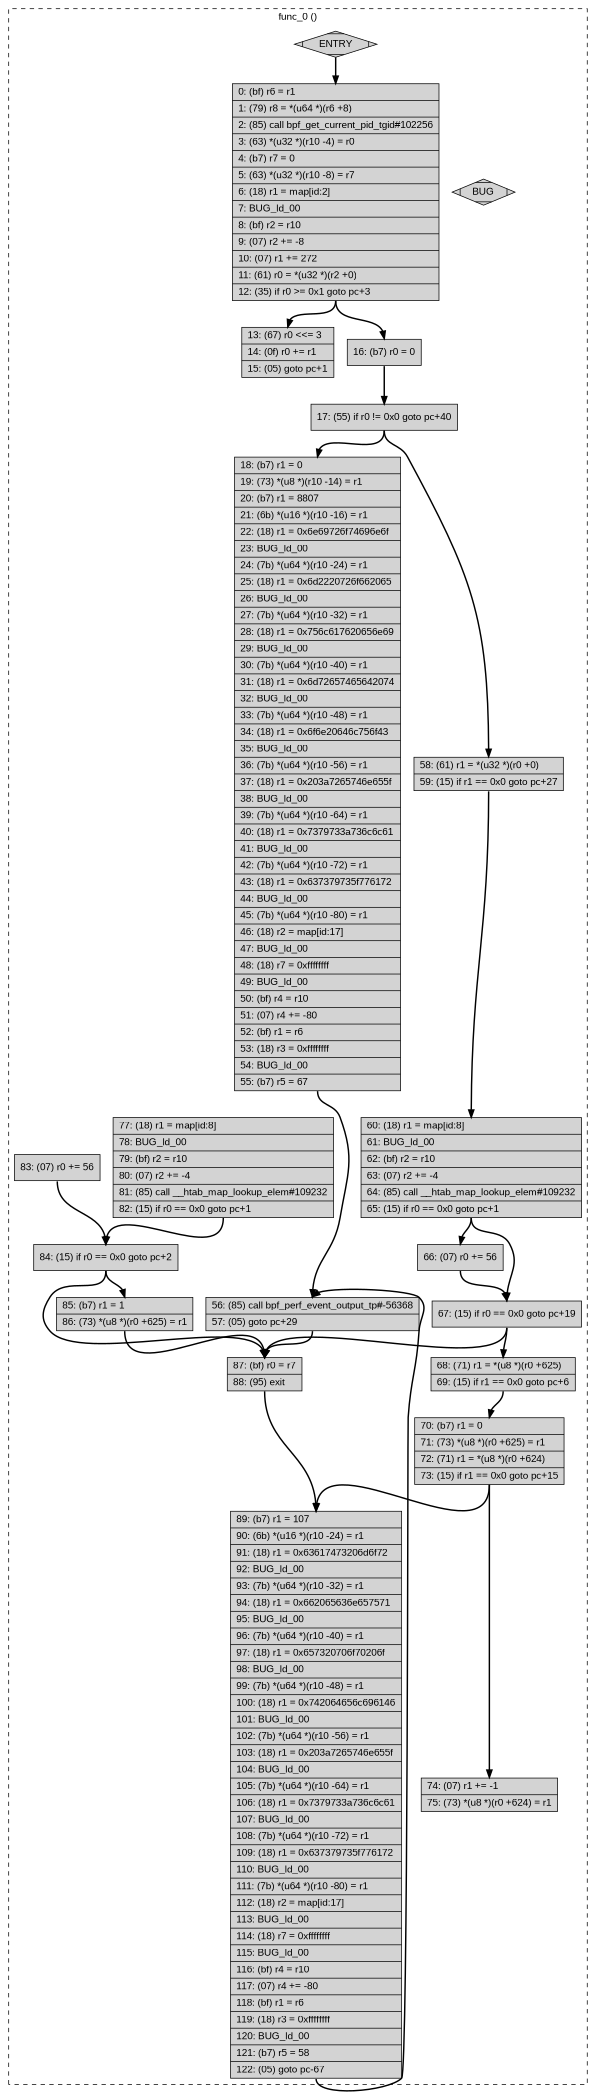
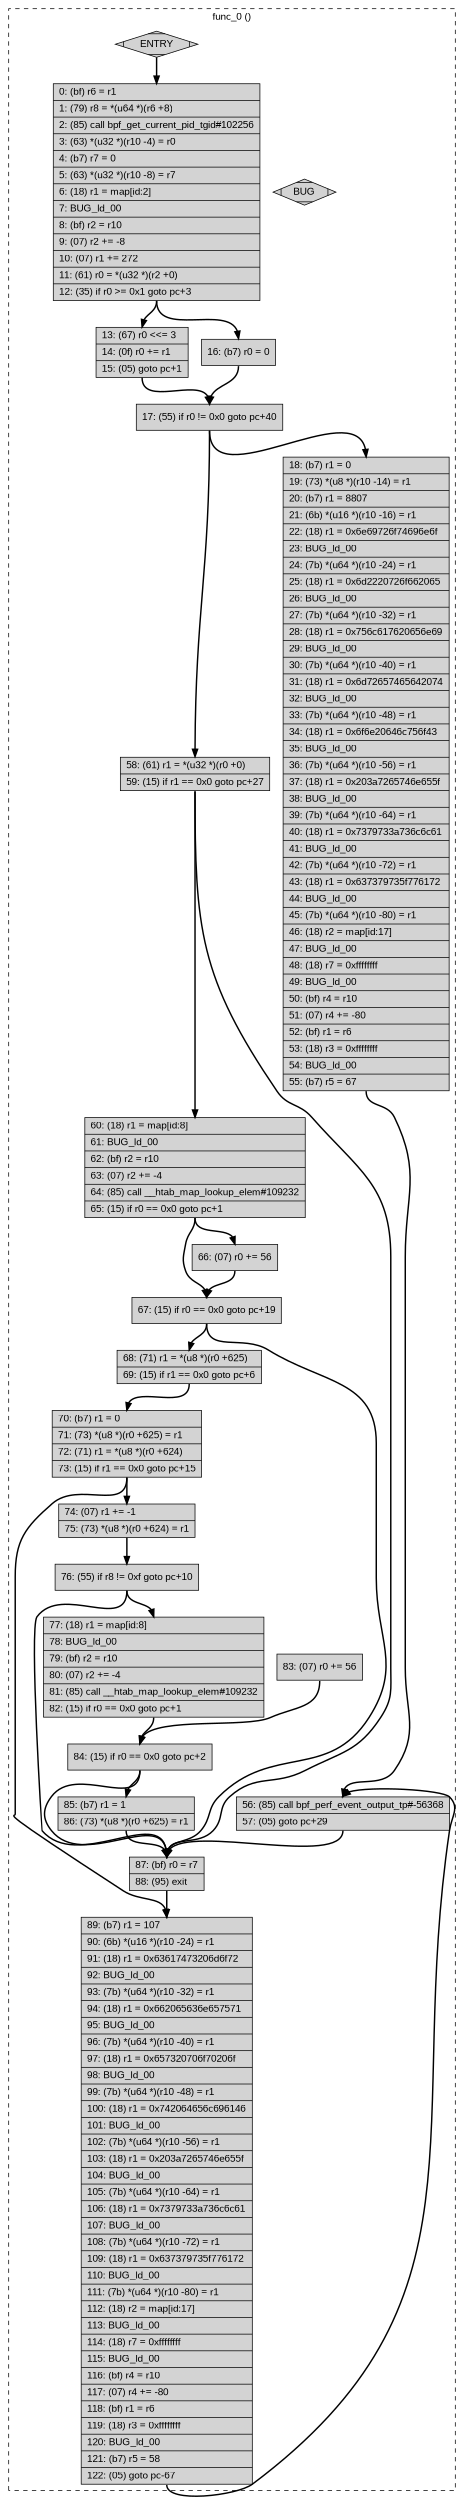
none -> (172, 391)
none -> (391, 1356)
none -> (127, 1577)
